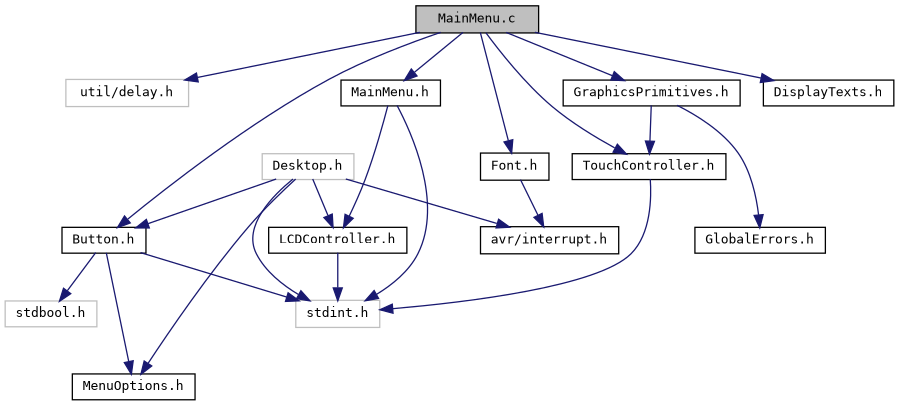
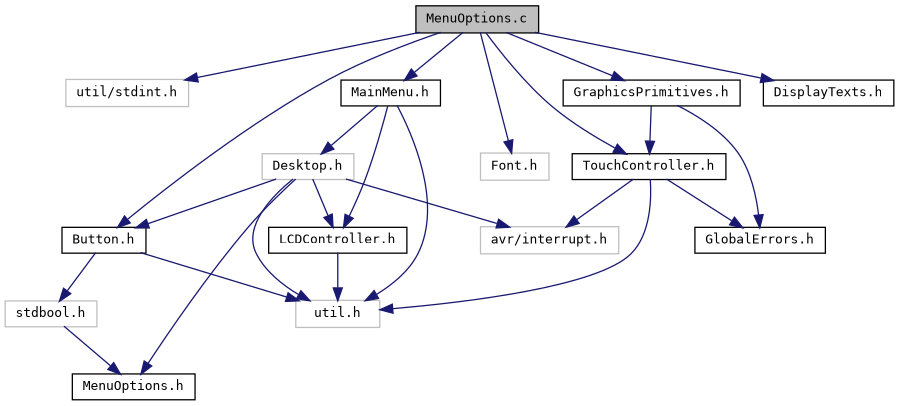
(477, 19) -> (477, 19)
(127, 93) -> (127, 93)
none -> (355, 125)
(515, 167) -> (515, 167)
(529, 197) -> (605, 199)
none -> (699, 200)
(550, 240) -> (550, 240)
(118, 307) -> (87, 346)
(338, 314) -> (338, 314)
